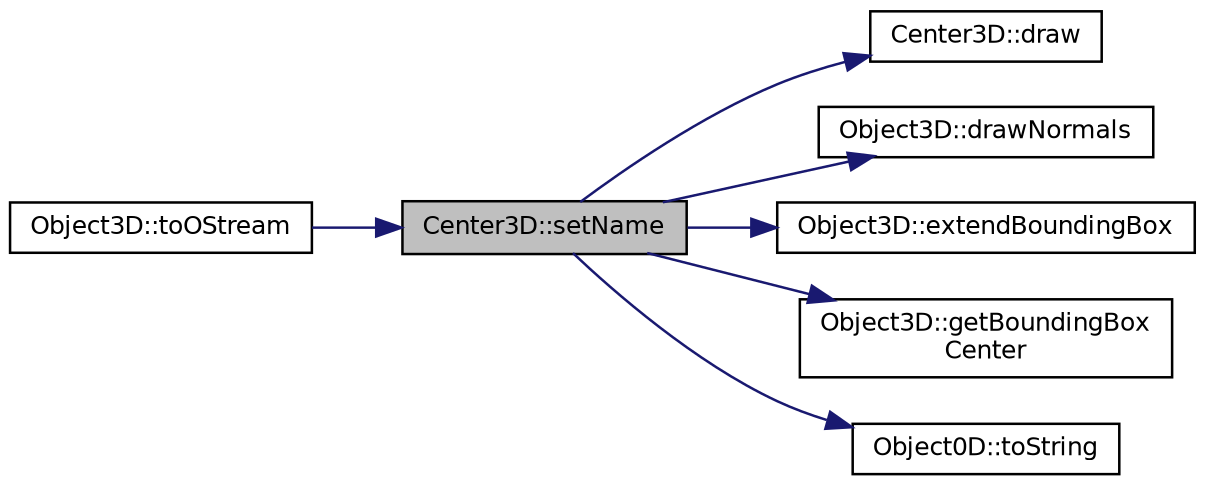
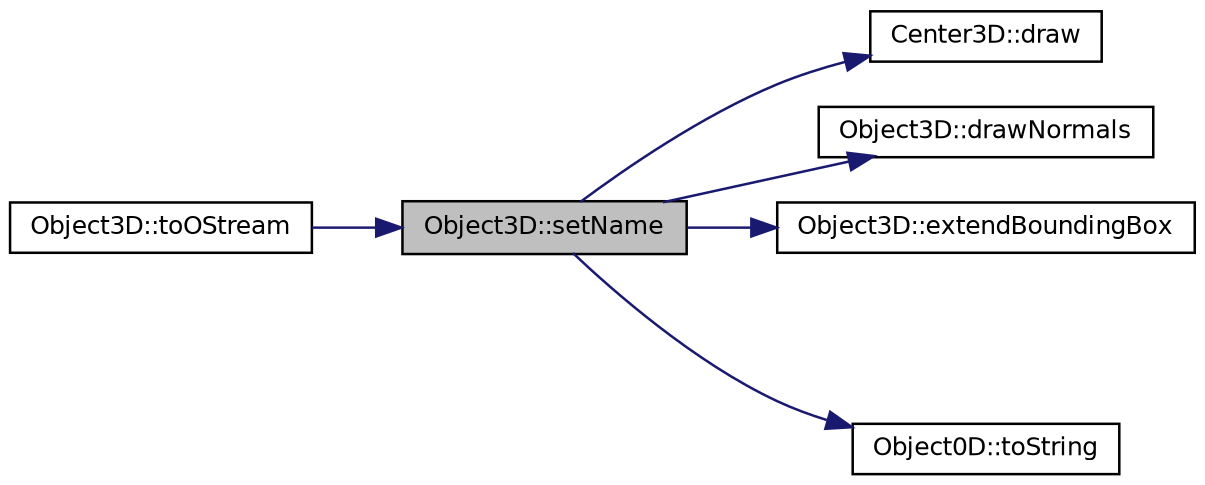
(545, 228) -> (545, 228)
(986, 338) -> none
